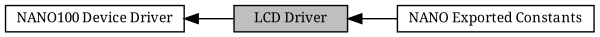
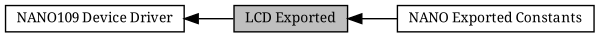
(95, 19) -> (95, 19)
(291, 19) -> (291, 19)
